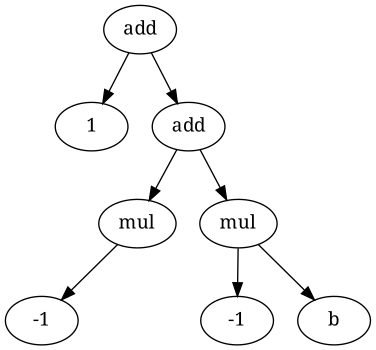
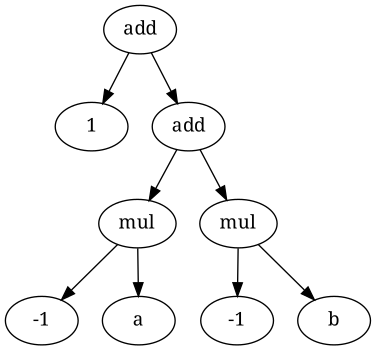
none -> (139, 321)
